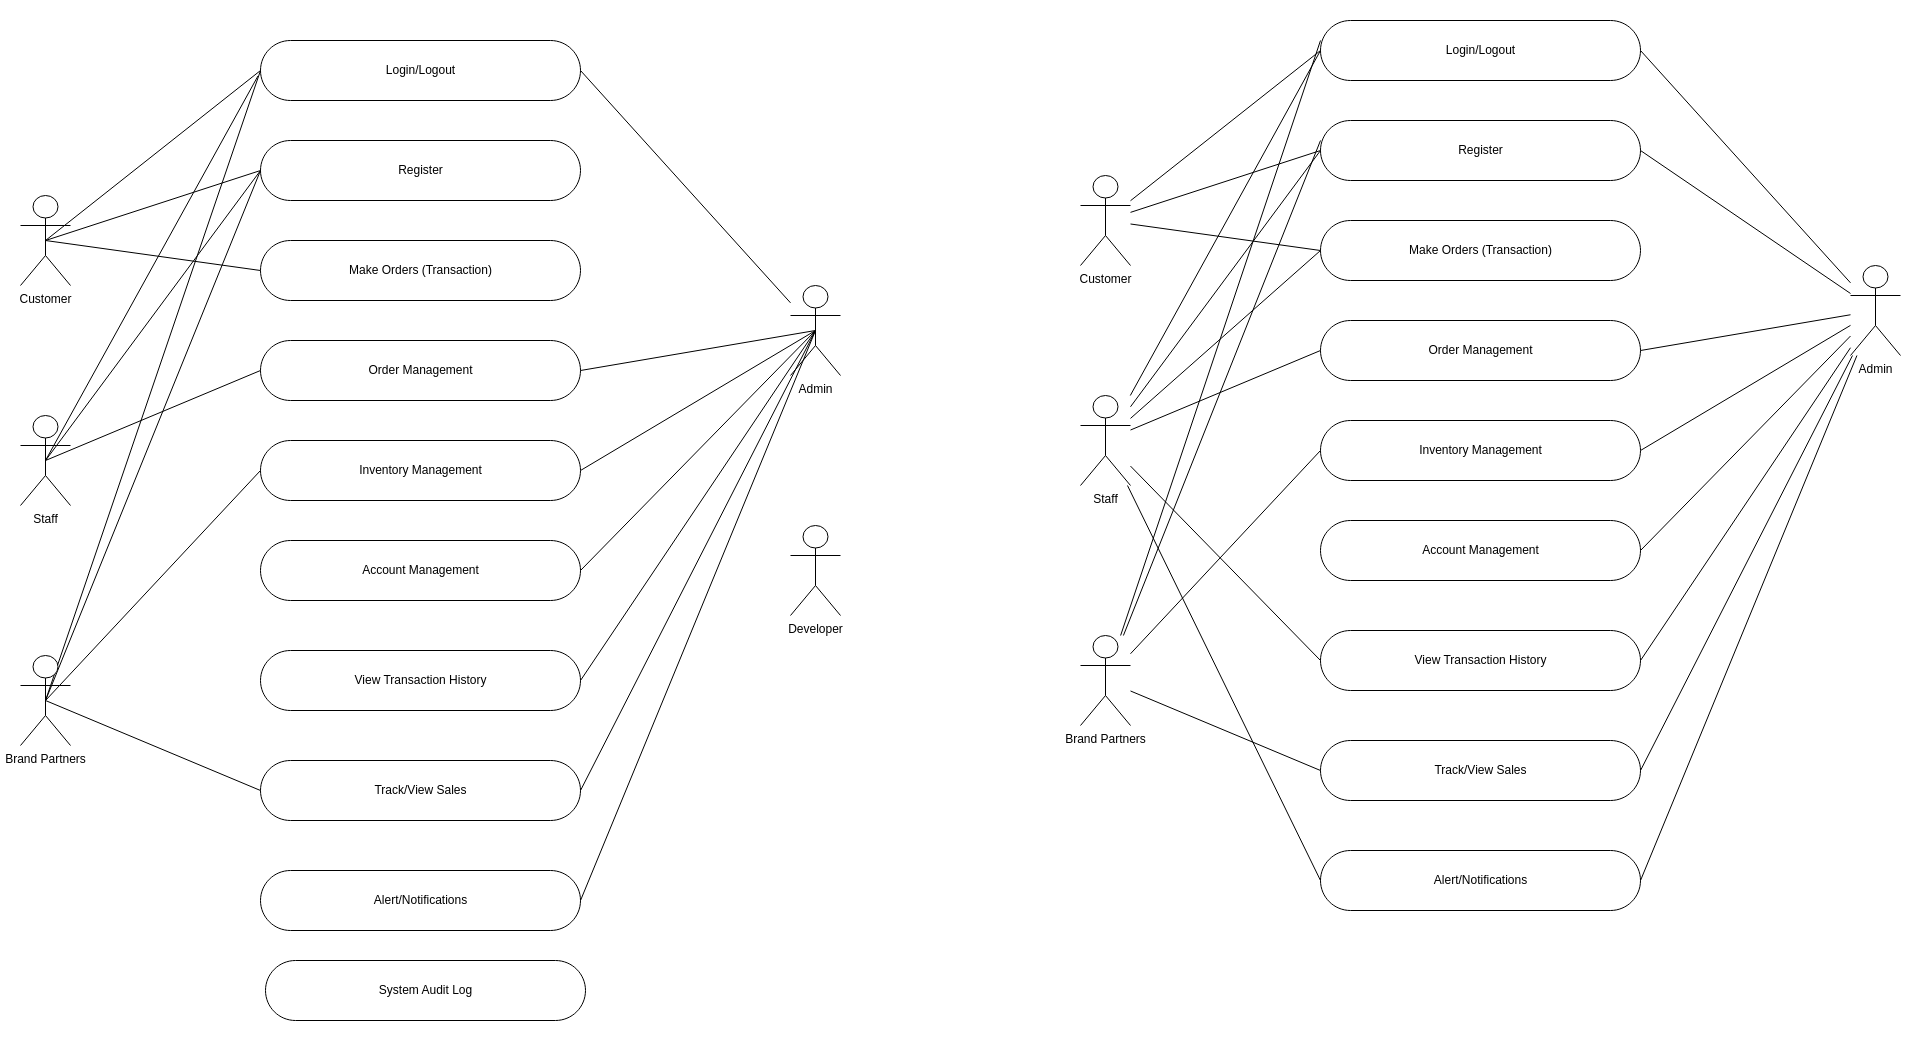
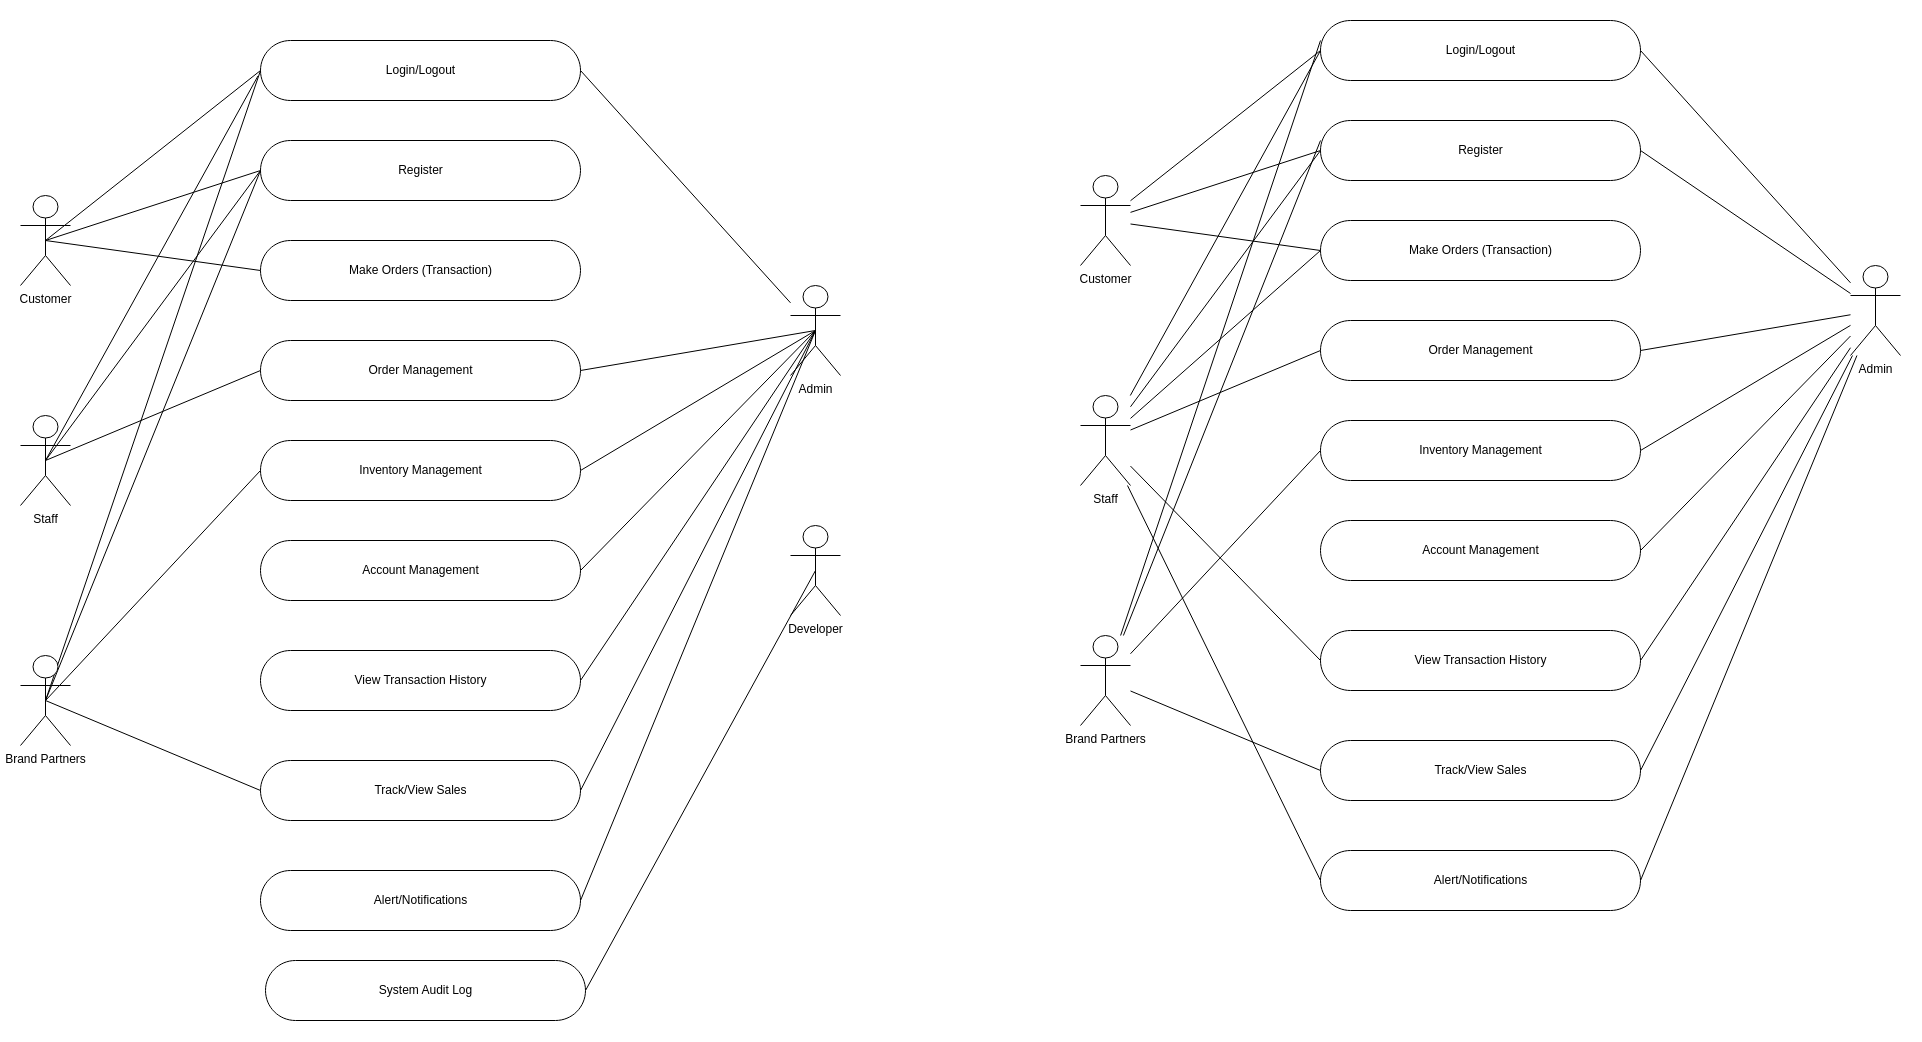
none -> (688, 803)
